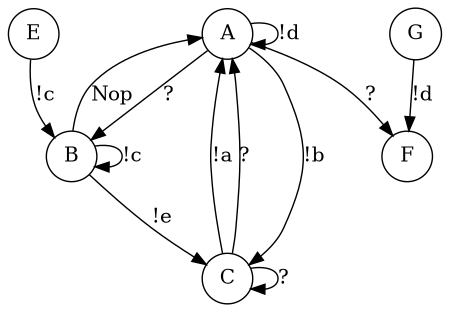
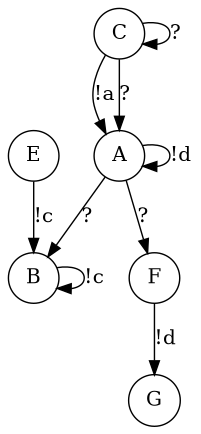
(114, 67) -> none
(412, 88) -> (154, 332)
(303, 149) -> none
(140, 219) -> none
